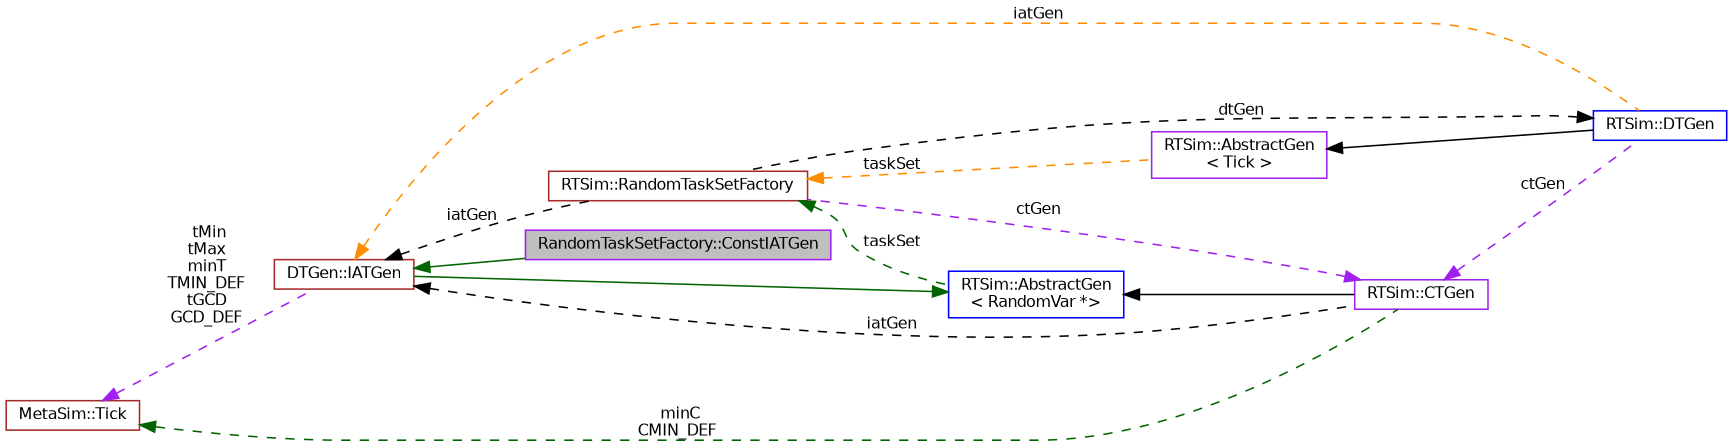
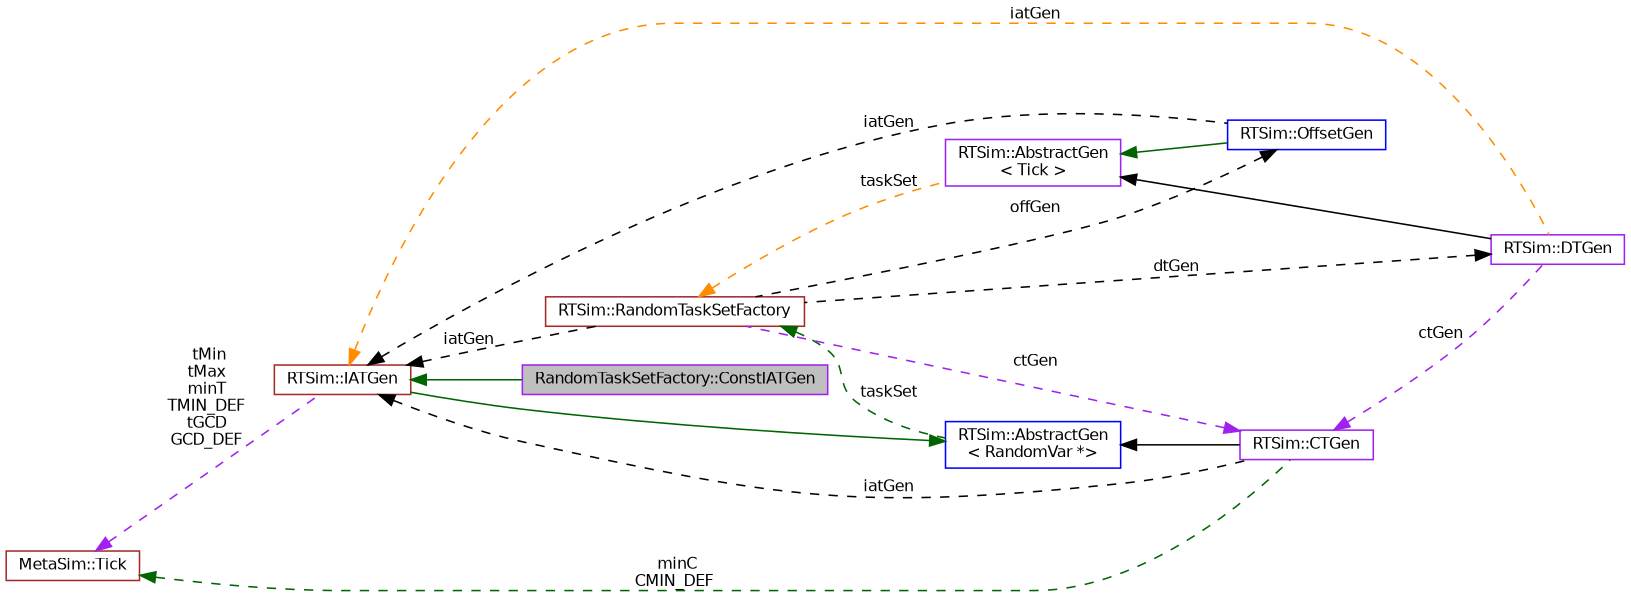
(1660, 126) -> (1558, 250)
none -> (1307, 135)
(344, 274) -> (343, 380)
